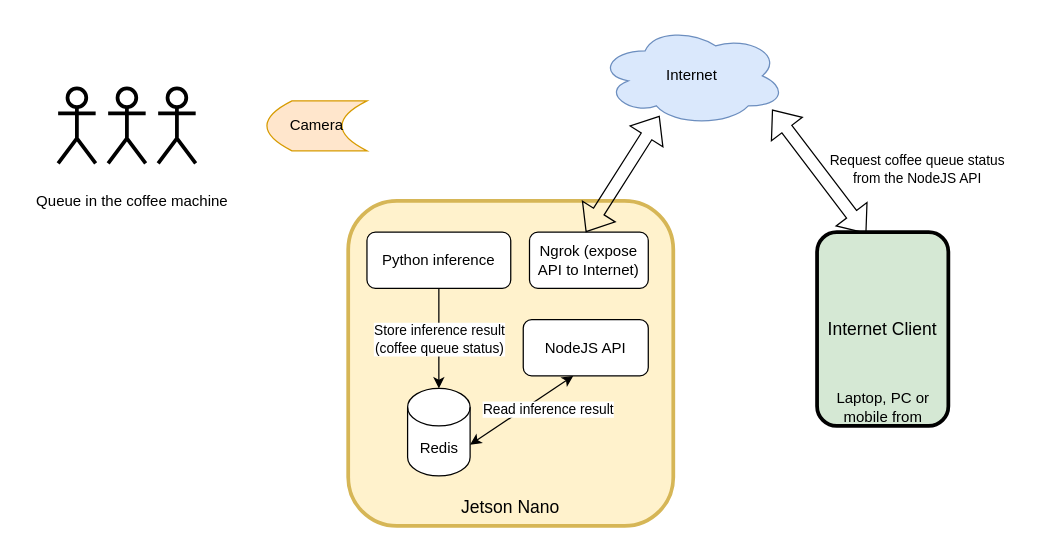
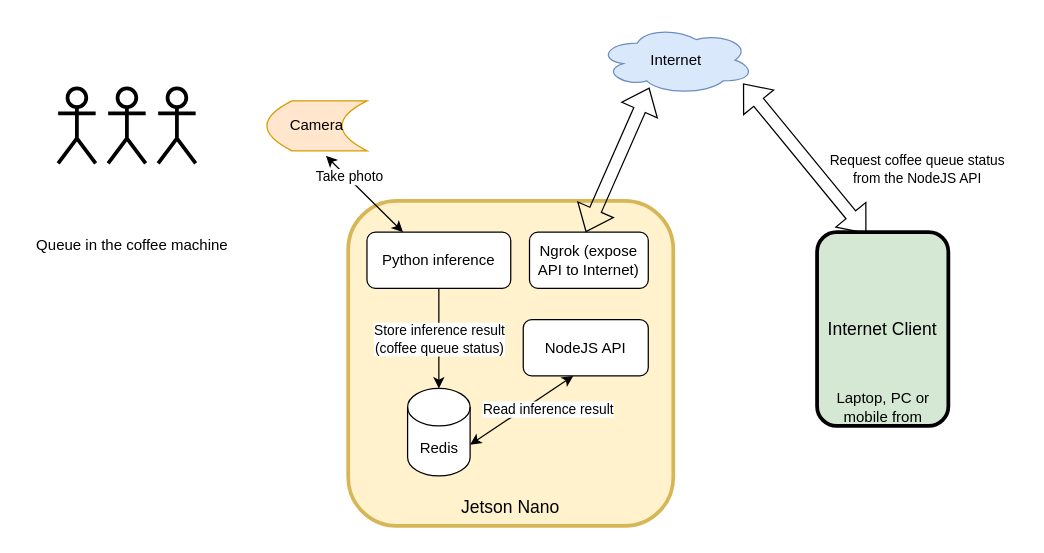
(692, 76) -> (676, 60)
none -> (364, 194)
(132, 202) -> (132, 246)
